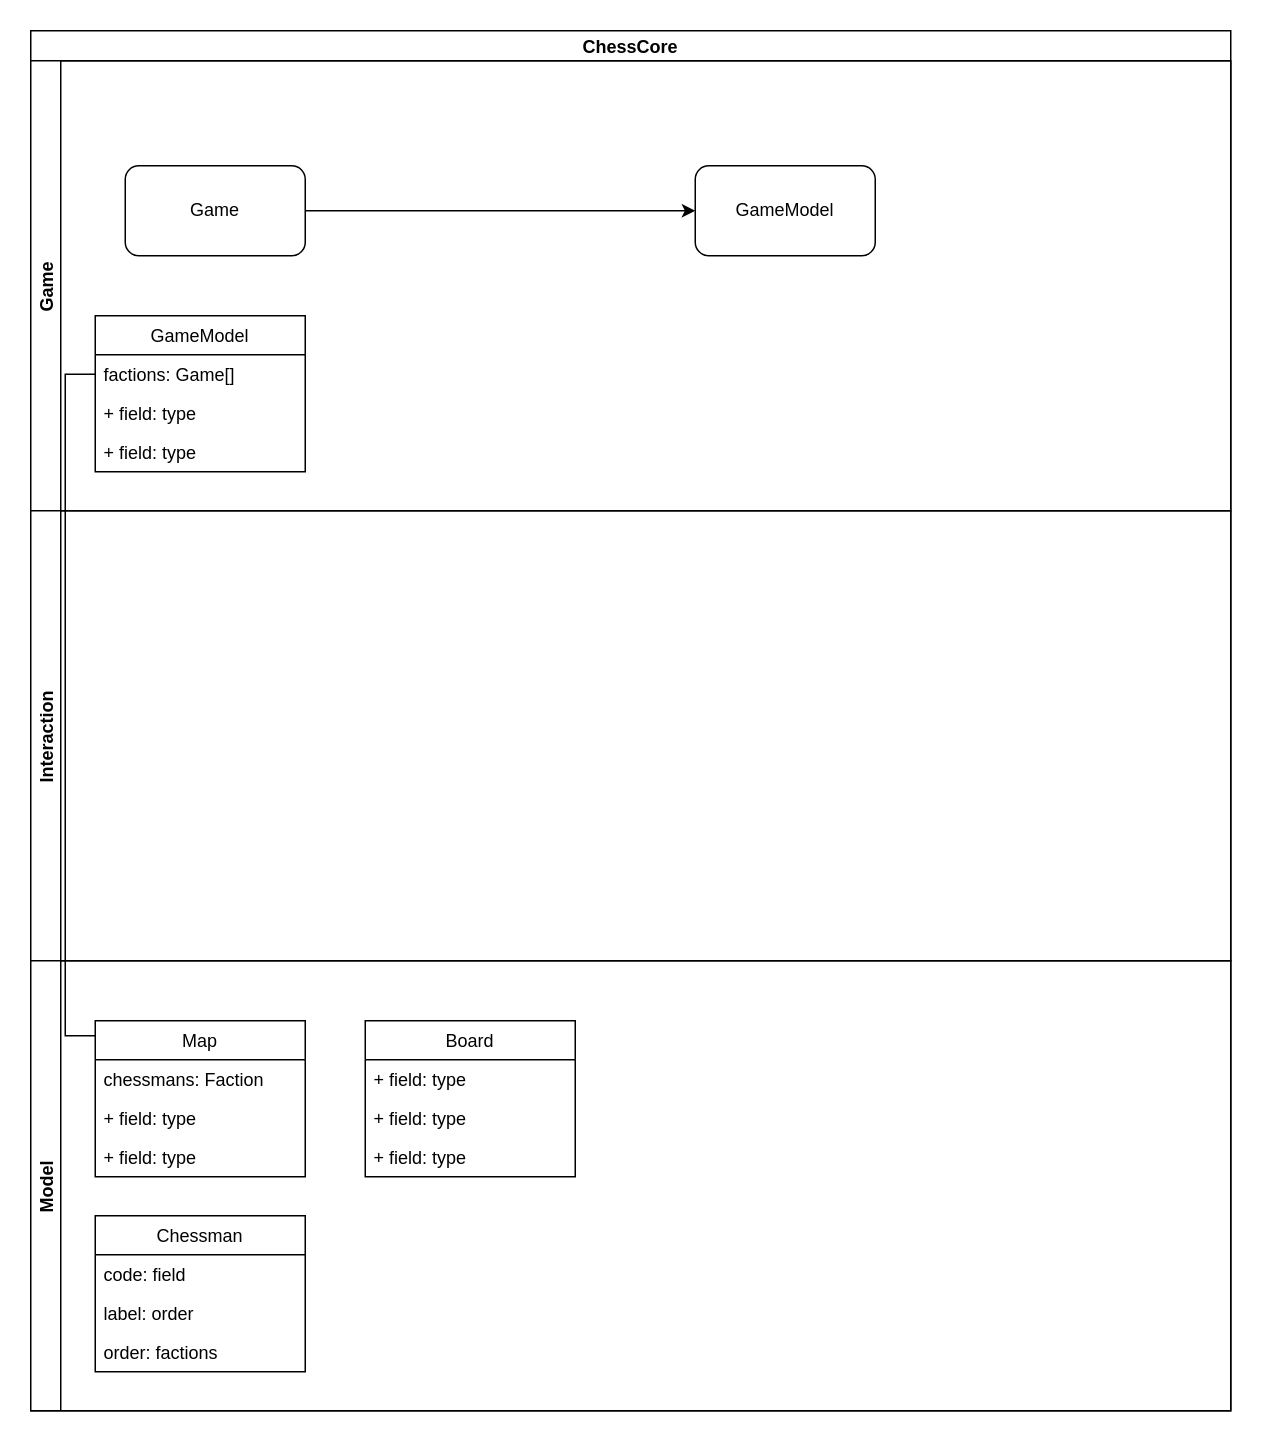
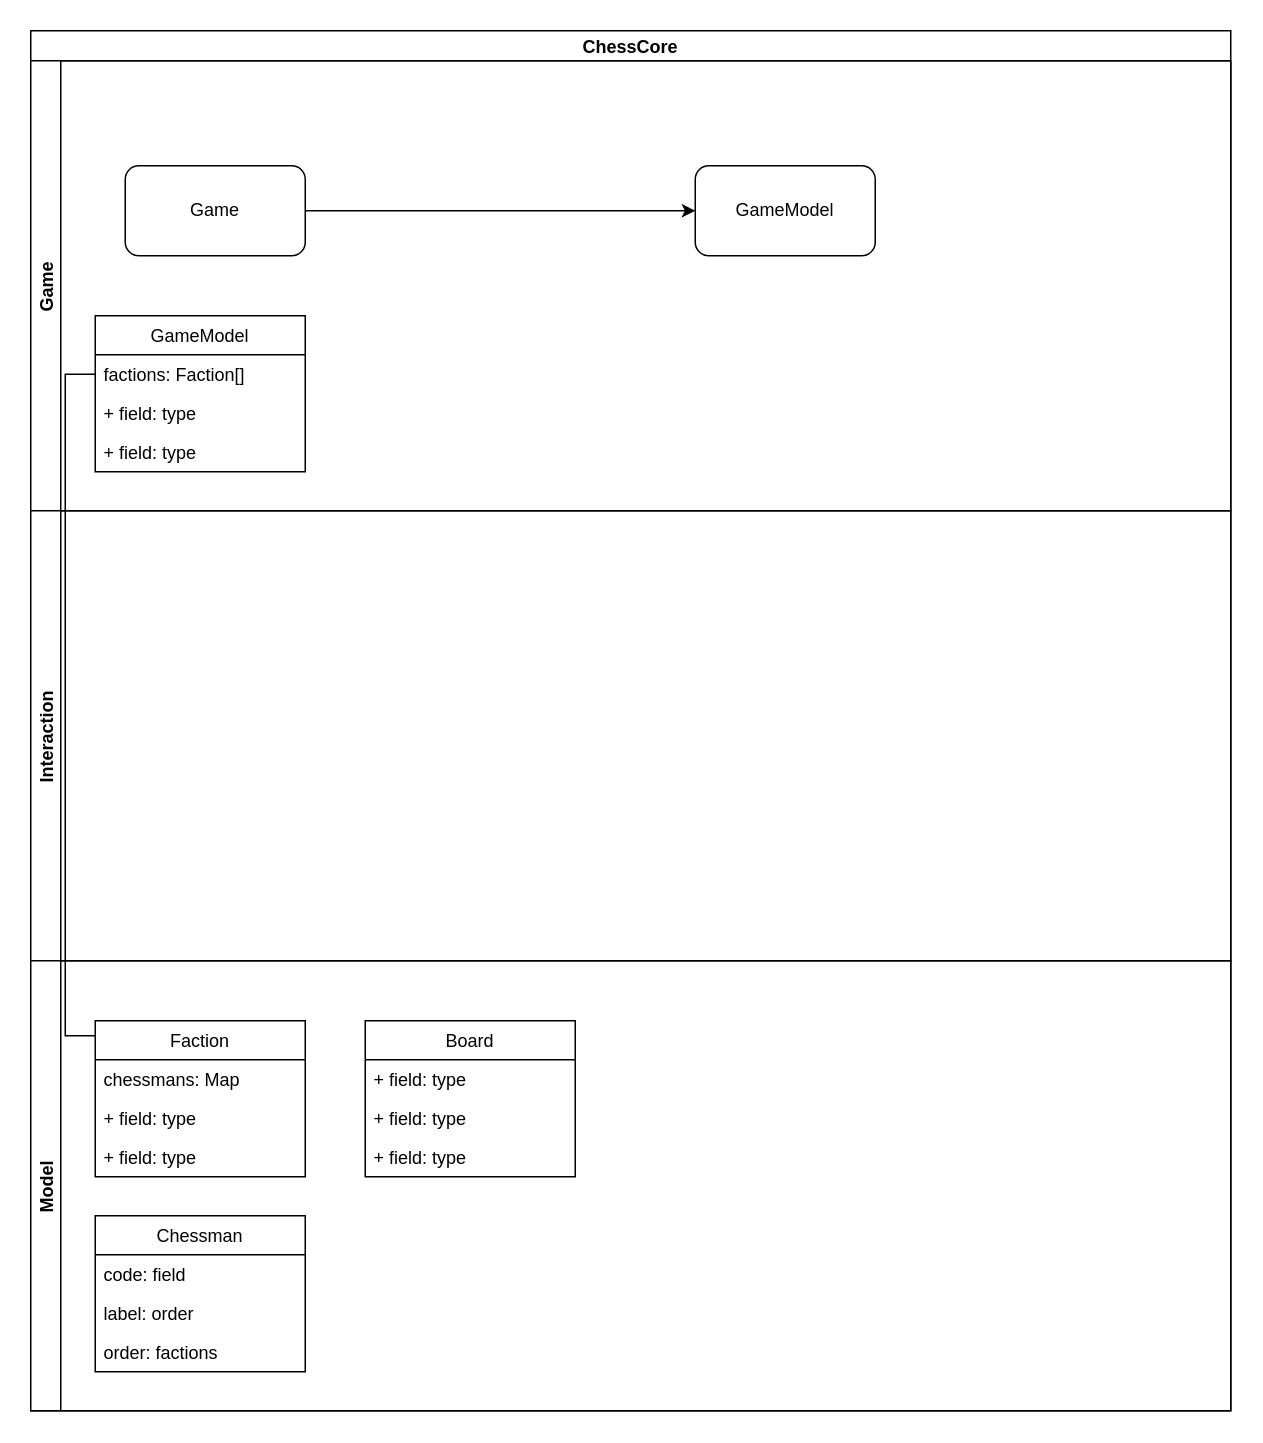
(177, 375) -> (190, 375)
(200, 1041) -> (200, 1041)
(187, 1080) -> (169, 1080)
